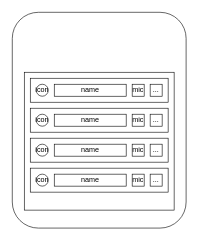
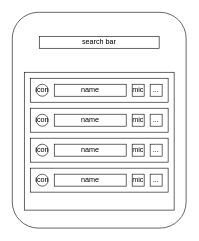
none -> (99, 42)
